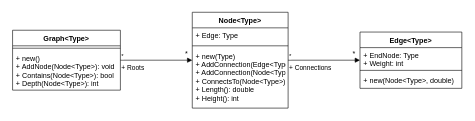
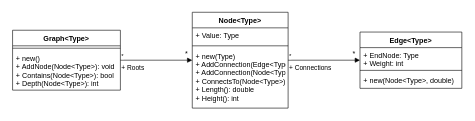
(217, 36) -> (218, 36)
